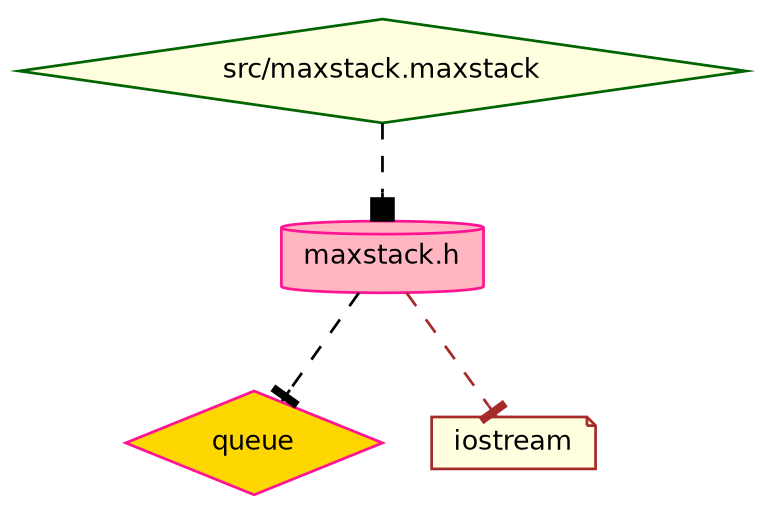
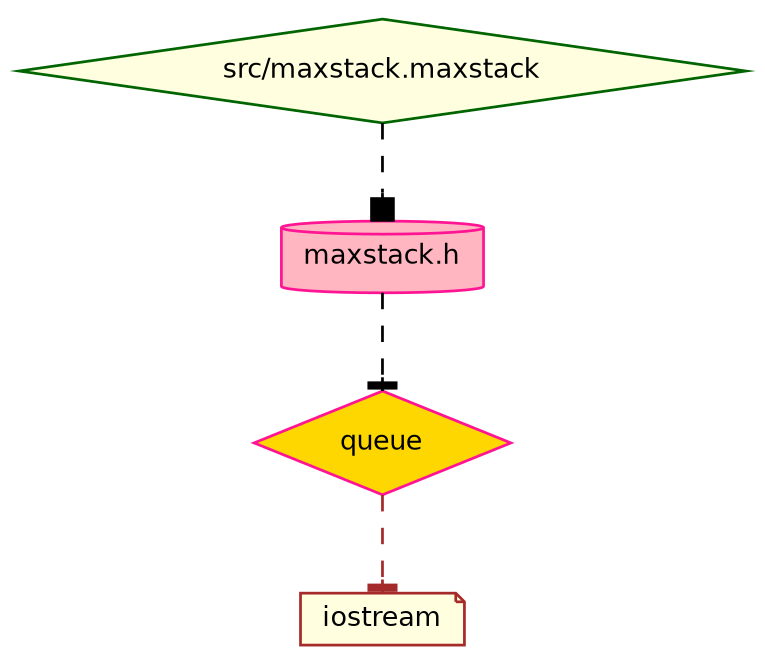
(447, 349) -> (382, 537)
